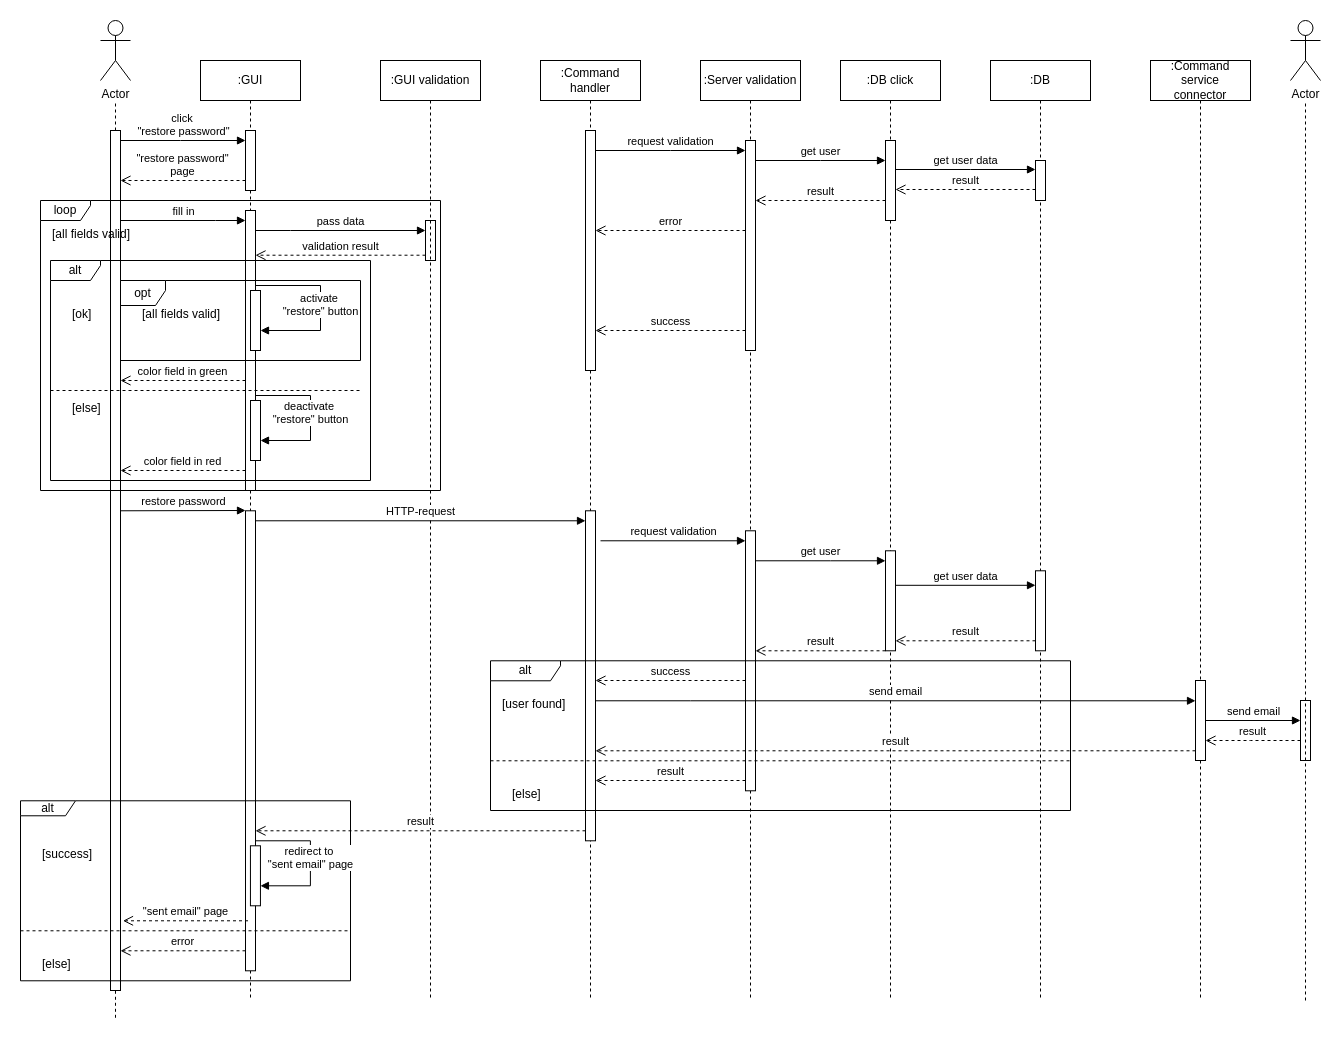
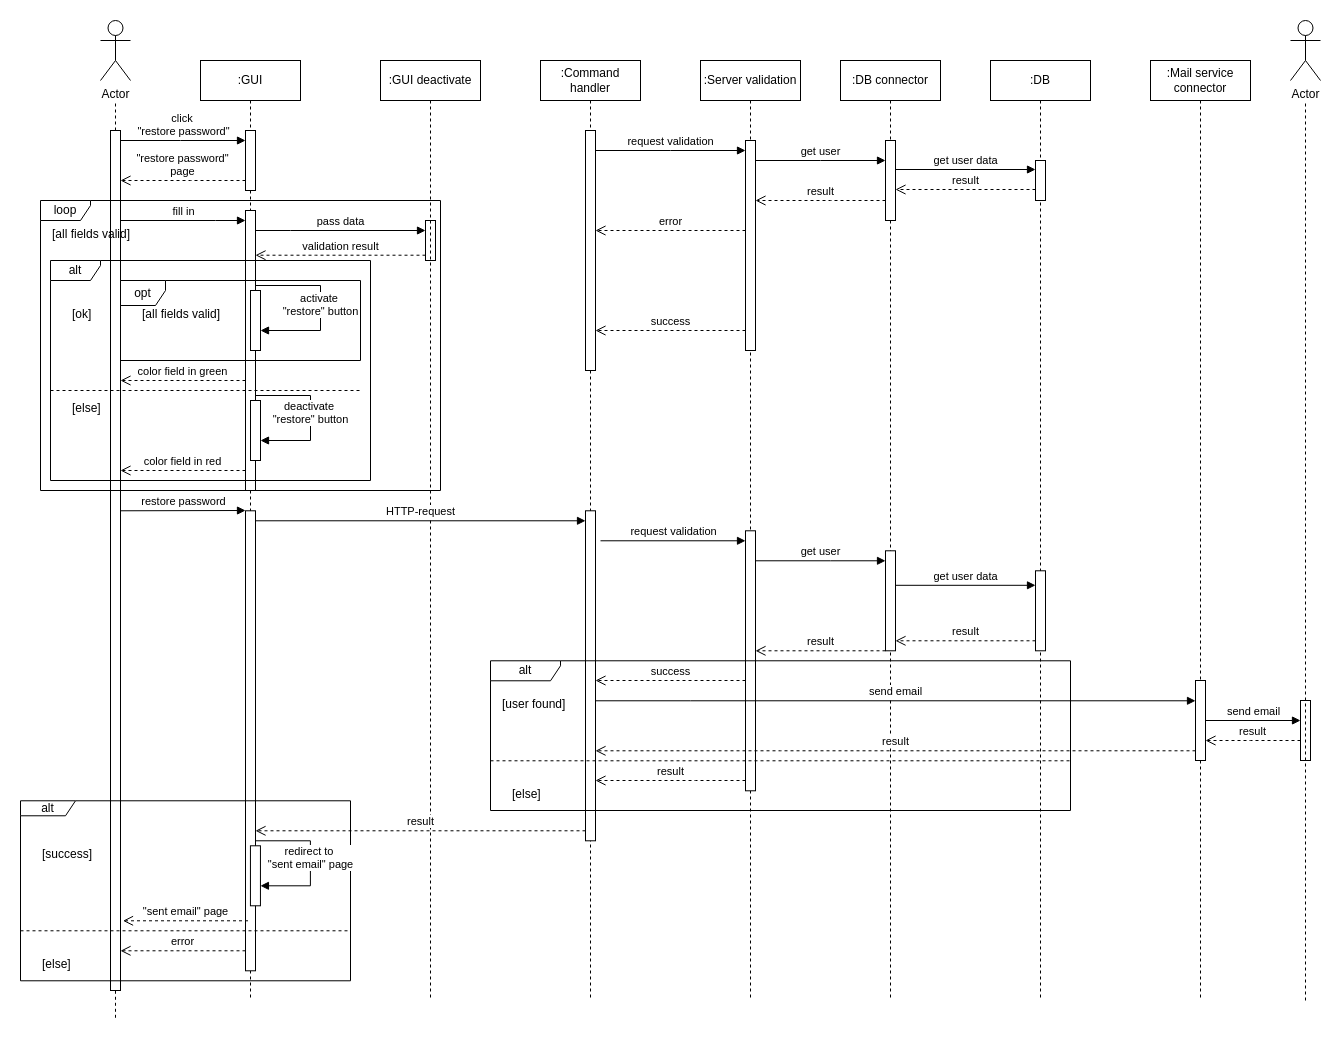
(431, 81) -> (431, 81)
(891, 81) -> (891, 81)
(1201, 81) -> (1201, 81)
